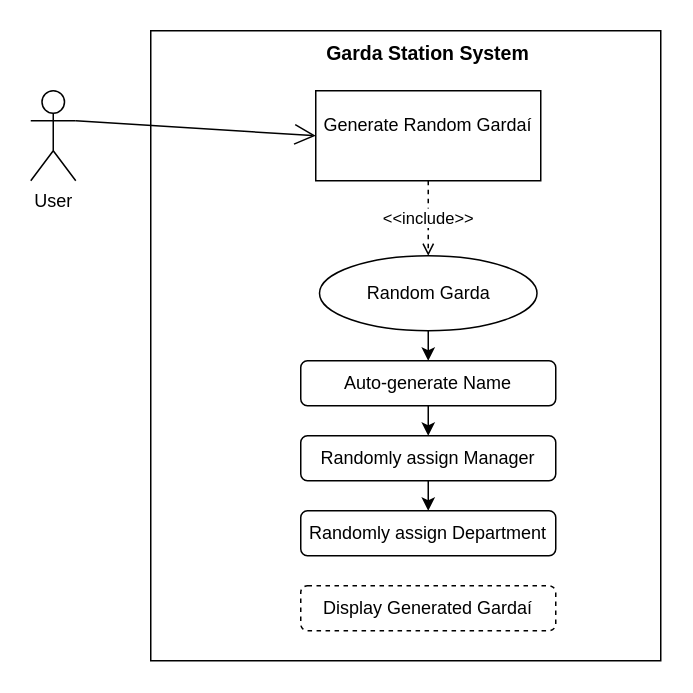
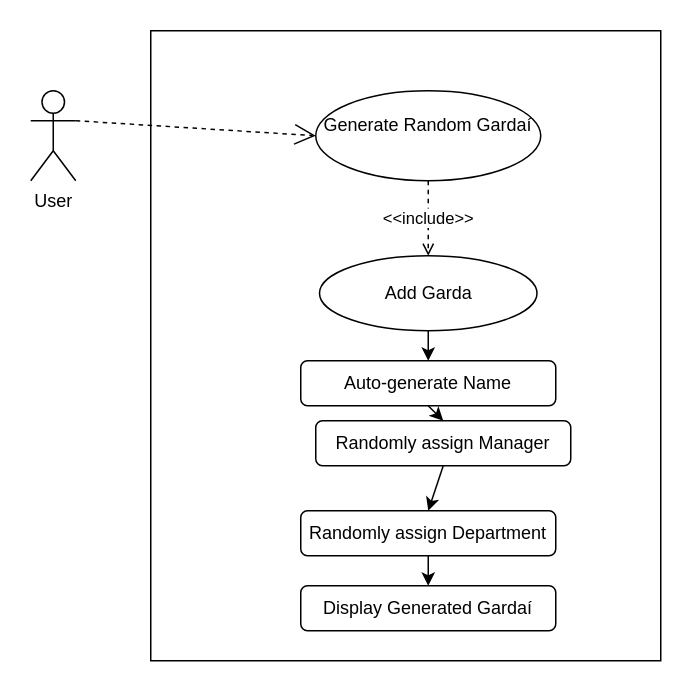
(428, 53) -> none
(193, 128) -> (193, 128)
(428, 136) -> (428, 136)
(429, 293) -> (429, 293)
(428, 458) -> (443, 443)
none -> (428, 566)
(428, 608) -> (428, 608)
